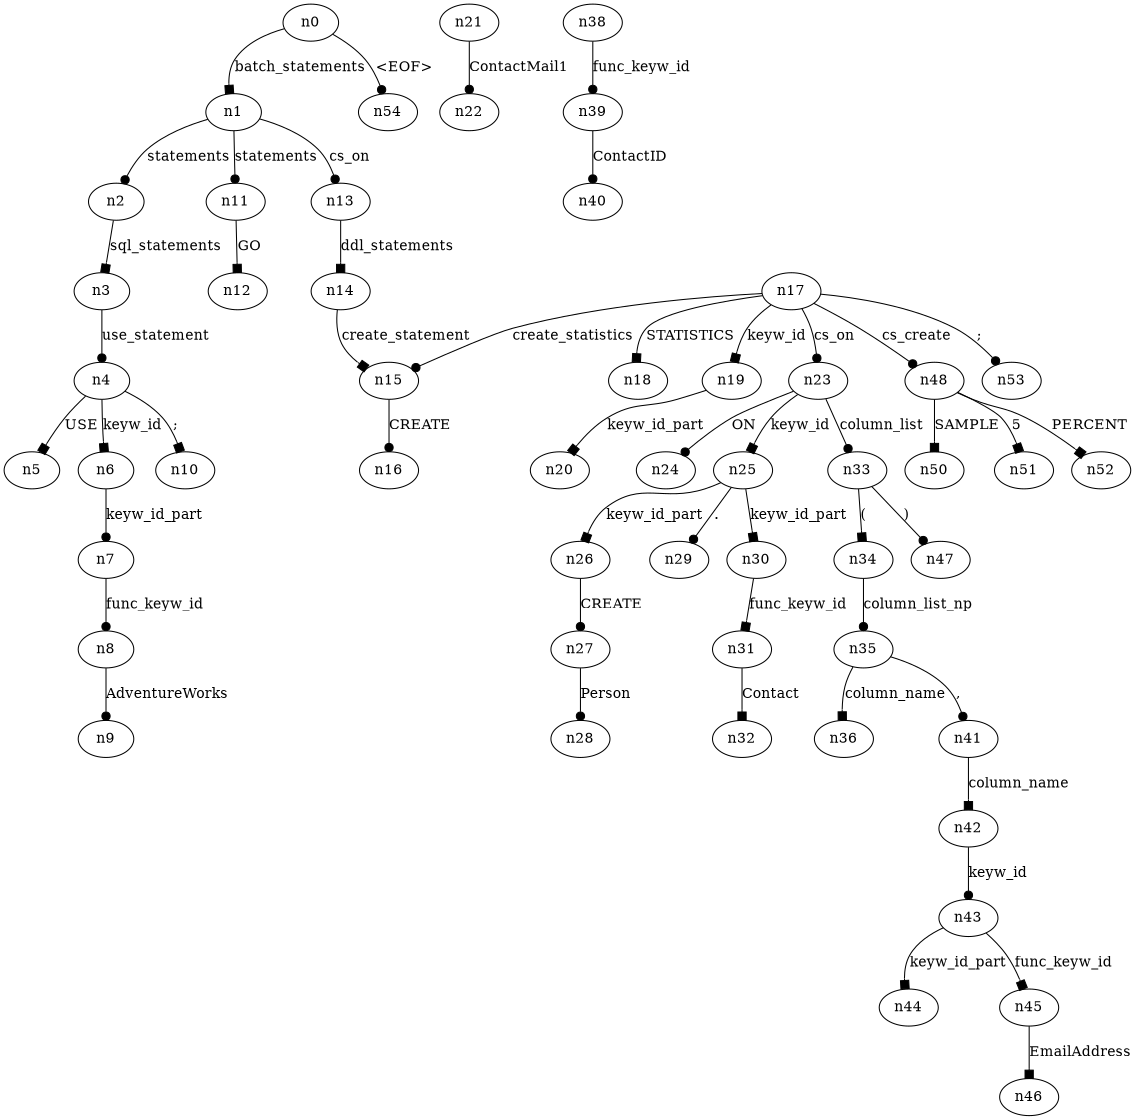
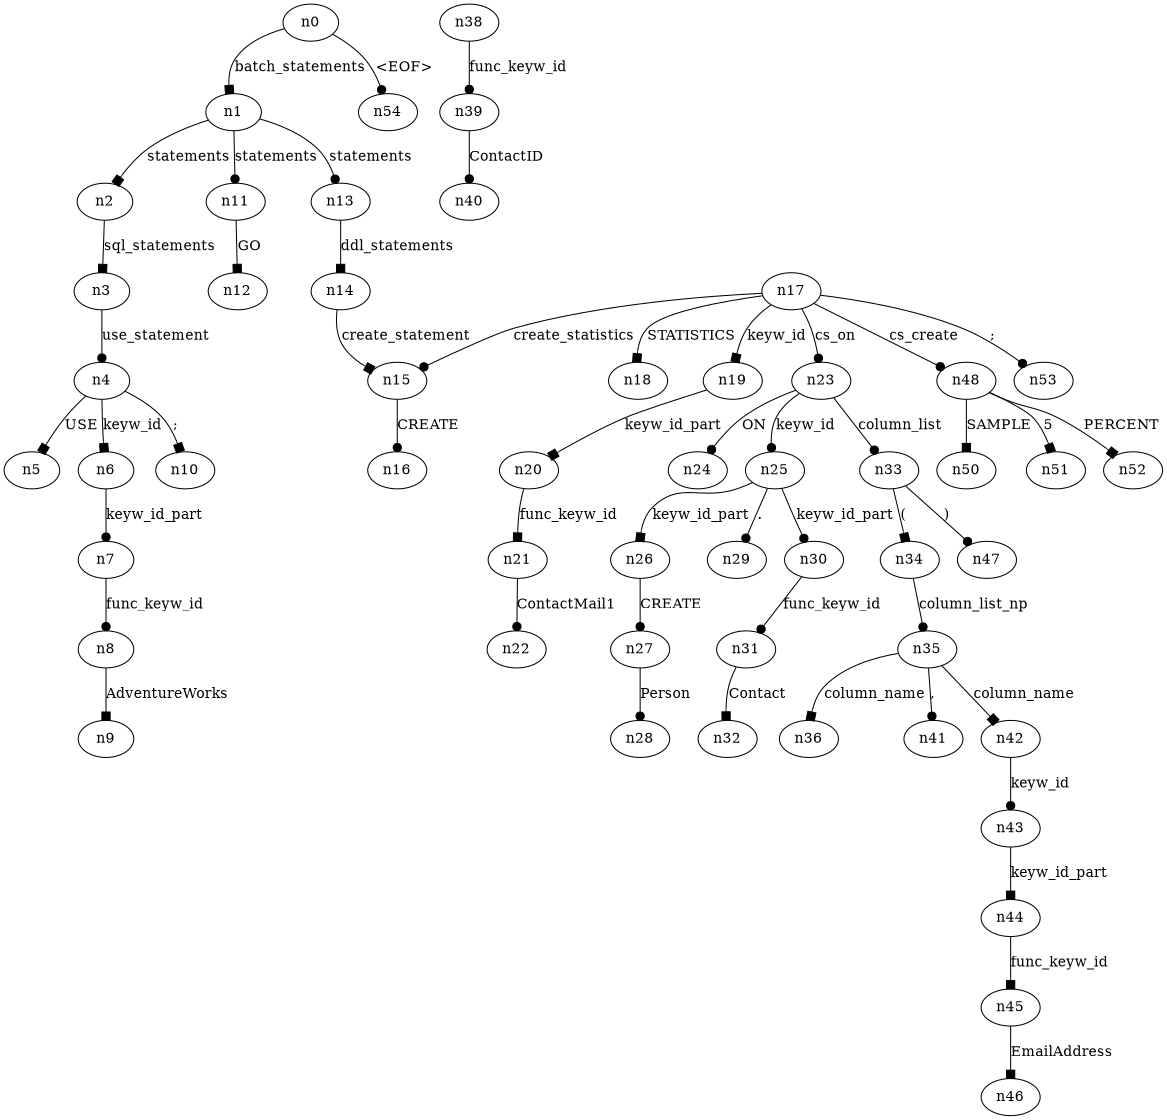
(161, 139) -> (160, 141)
(350, 157) -> (371, 157)
(773, 416) -> (778, 414)
none -> (519, 510)
(749, 510) -> (792, 512)
(750, 599) -> (783, 601)
(106, 690) -> (106, 689)
(968, 779) -> (965, 690)
(1006, 954) -> (1011, 958)
